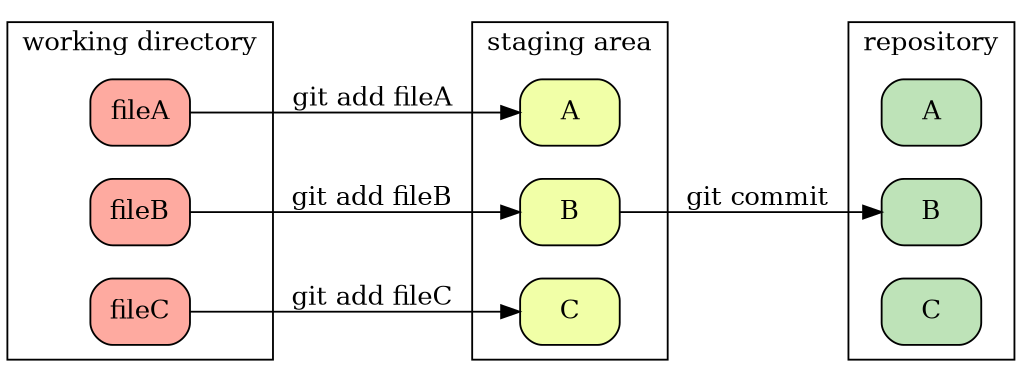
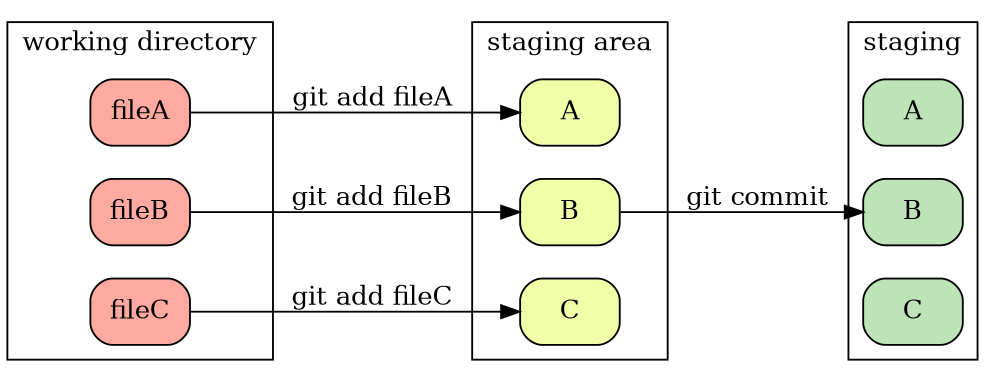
(931, 43) -> (913, 43)
